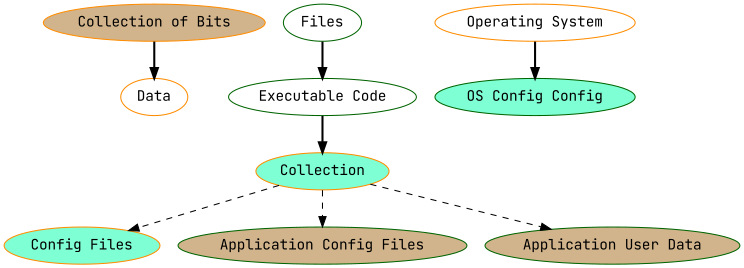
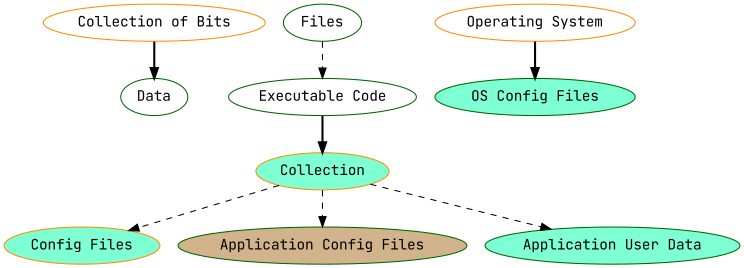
(154, 23) -> (154, 23)
(322, 55) -> (322, 55)
(154, 97) -> (154, 97)
(535, 97) -> (535, 97)
(612, 246) -> (612, 246)
